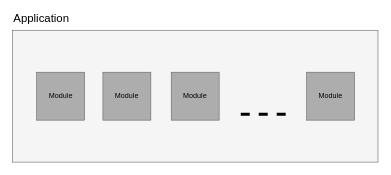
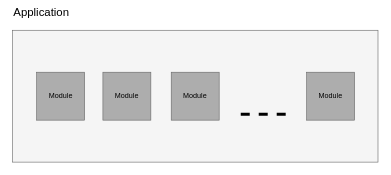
(61, 18) -> (61, 12)
